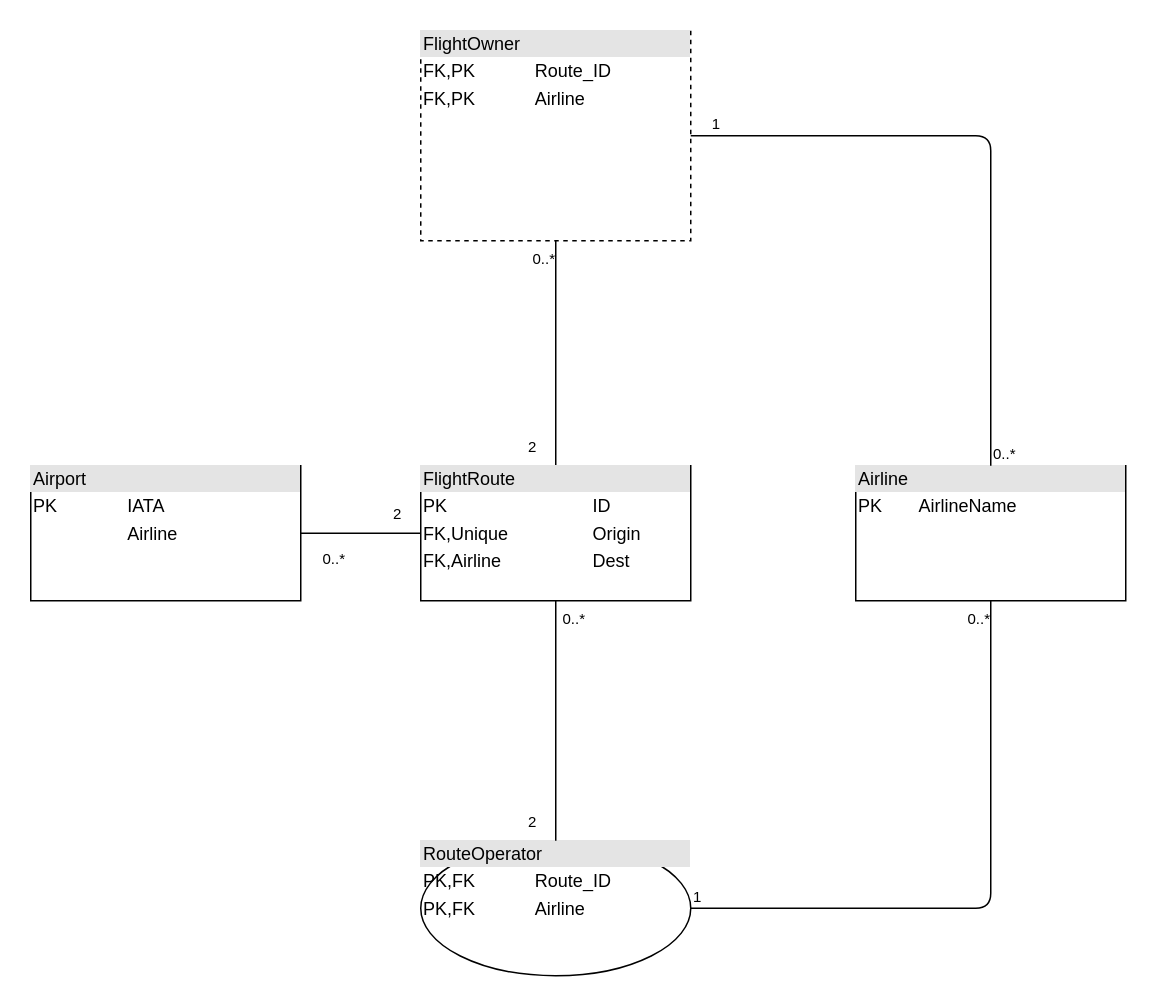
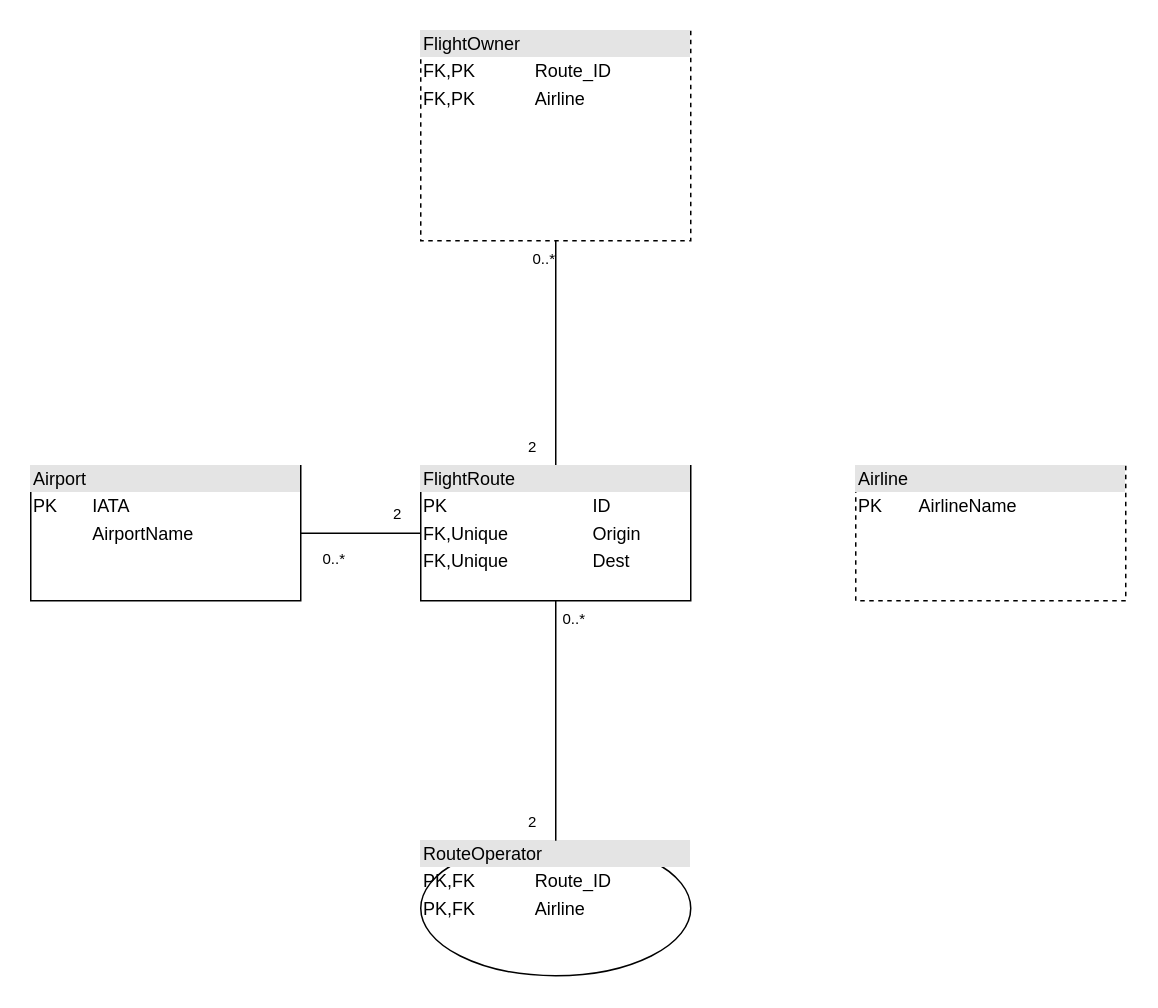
(991, 156) -> none
(64, 498) -> (84, 498)
(487, 509) -> (487, 509)
(991, 533) -> (991, 533)
(989, 902) -> none
